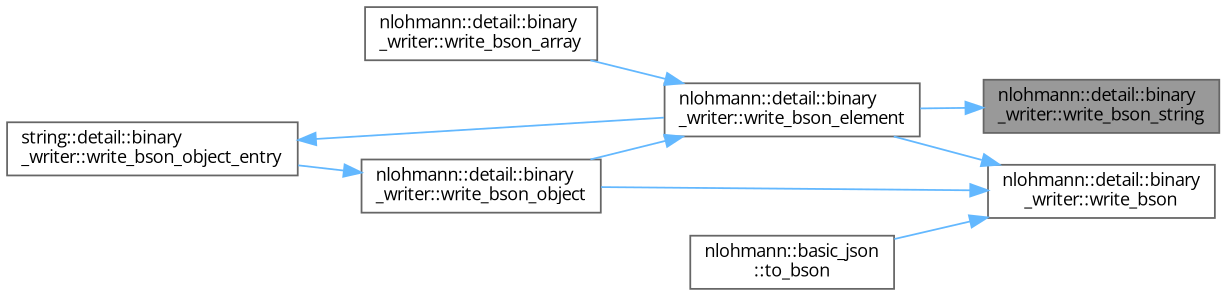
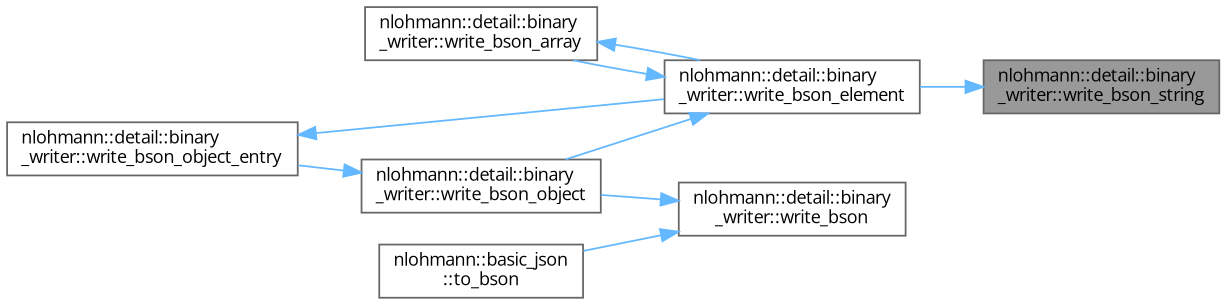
(938, 148) -> (658, 52)
(152, 149) -> (152, 149)
